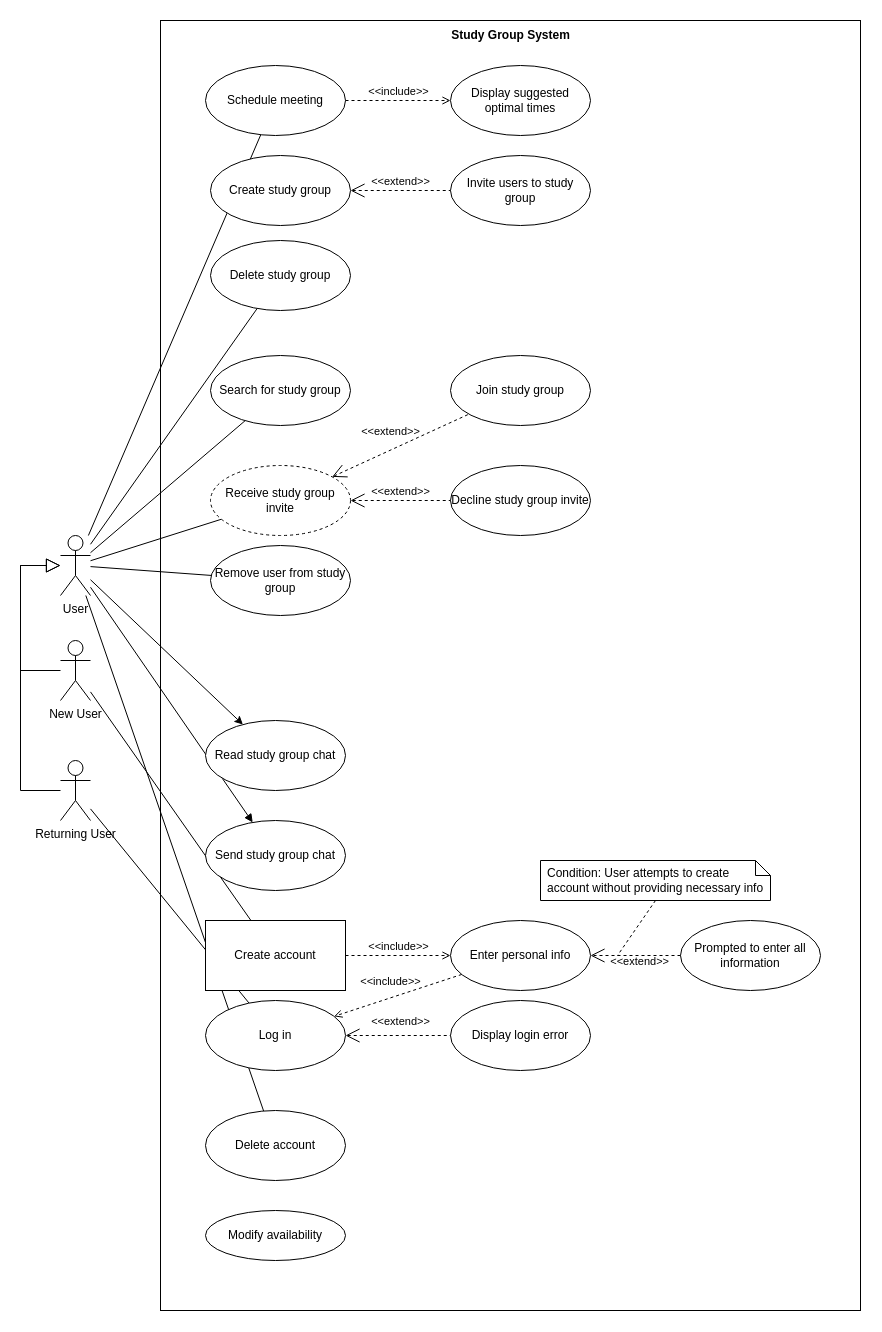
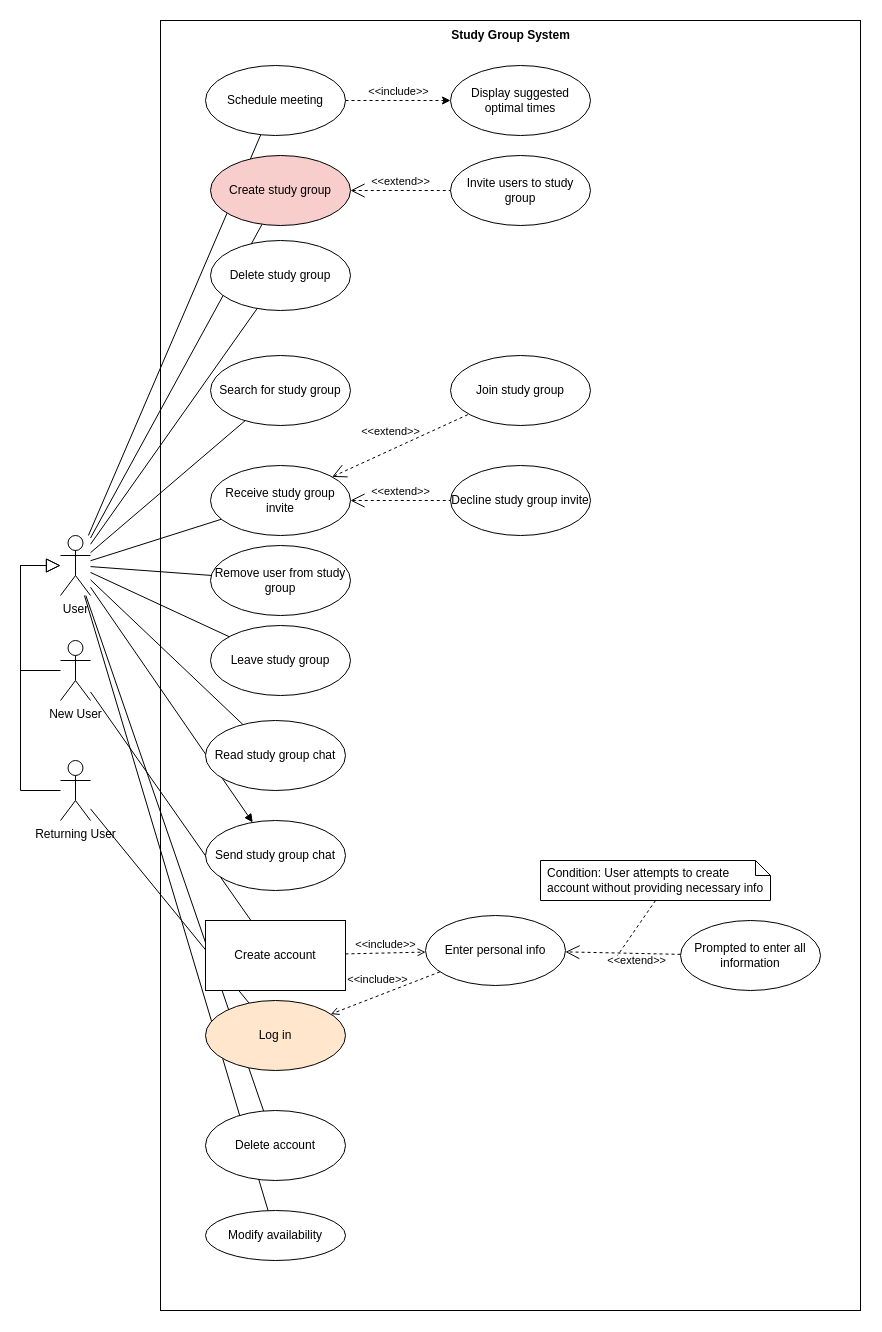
(444, 101) -> (442, 101)
(281, 191) -> (281, 191)
none -> (157, 416)
(281, 501) -> (281, 501)
none -> (160, 605)
none -> (281, 661)
(237, 719) -> (239, 720)
none -> (156, 833)
(521, 956) -> (496, 951)
(276, 1036) -> (276, 1036)
(399, 1036) -> none
(521, 1036) -> none
